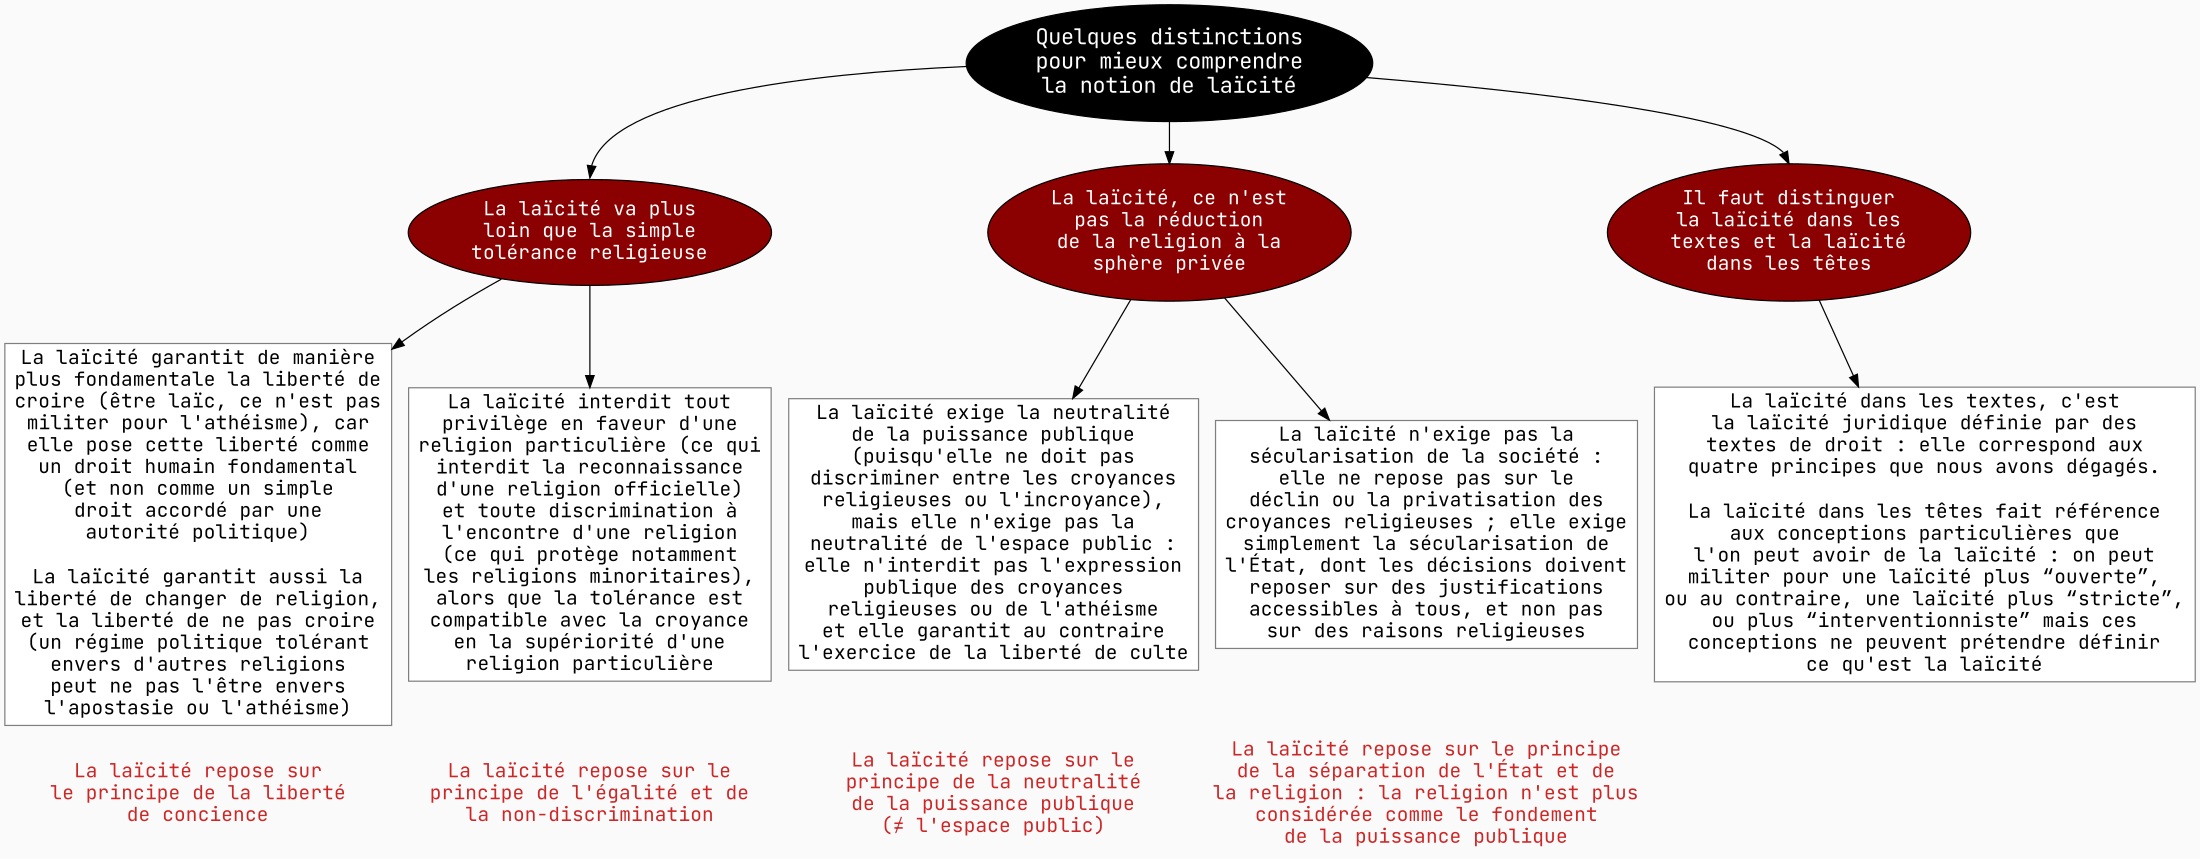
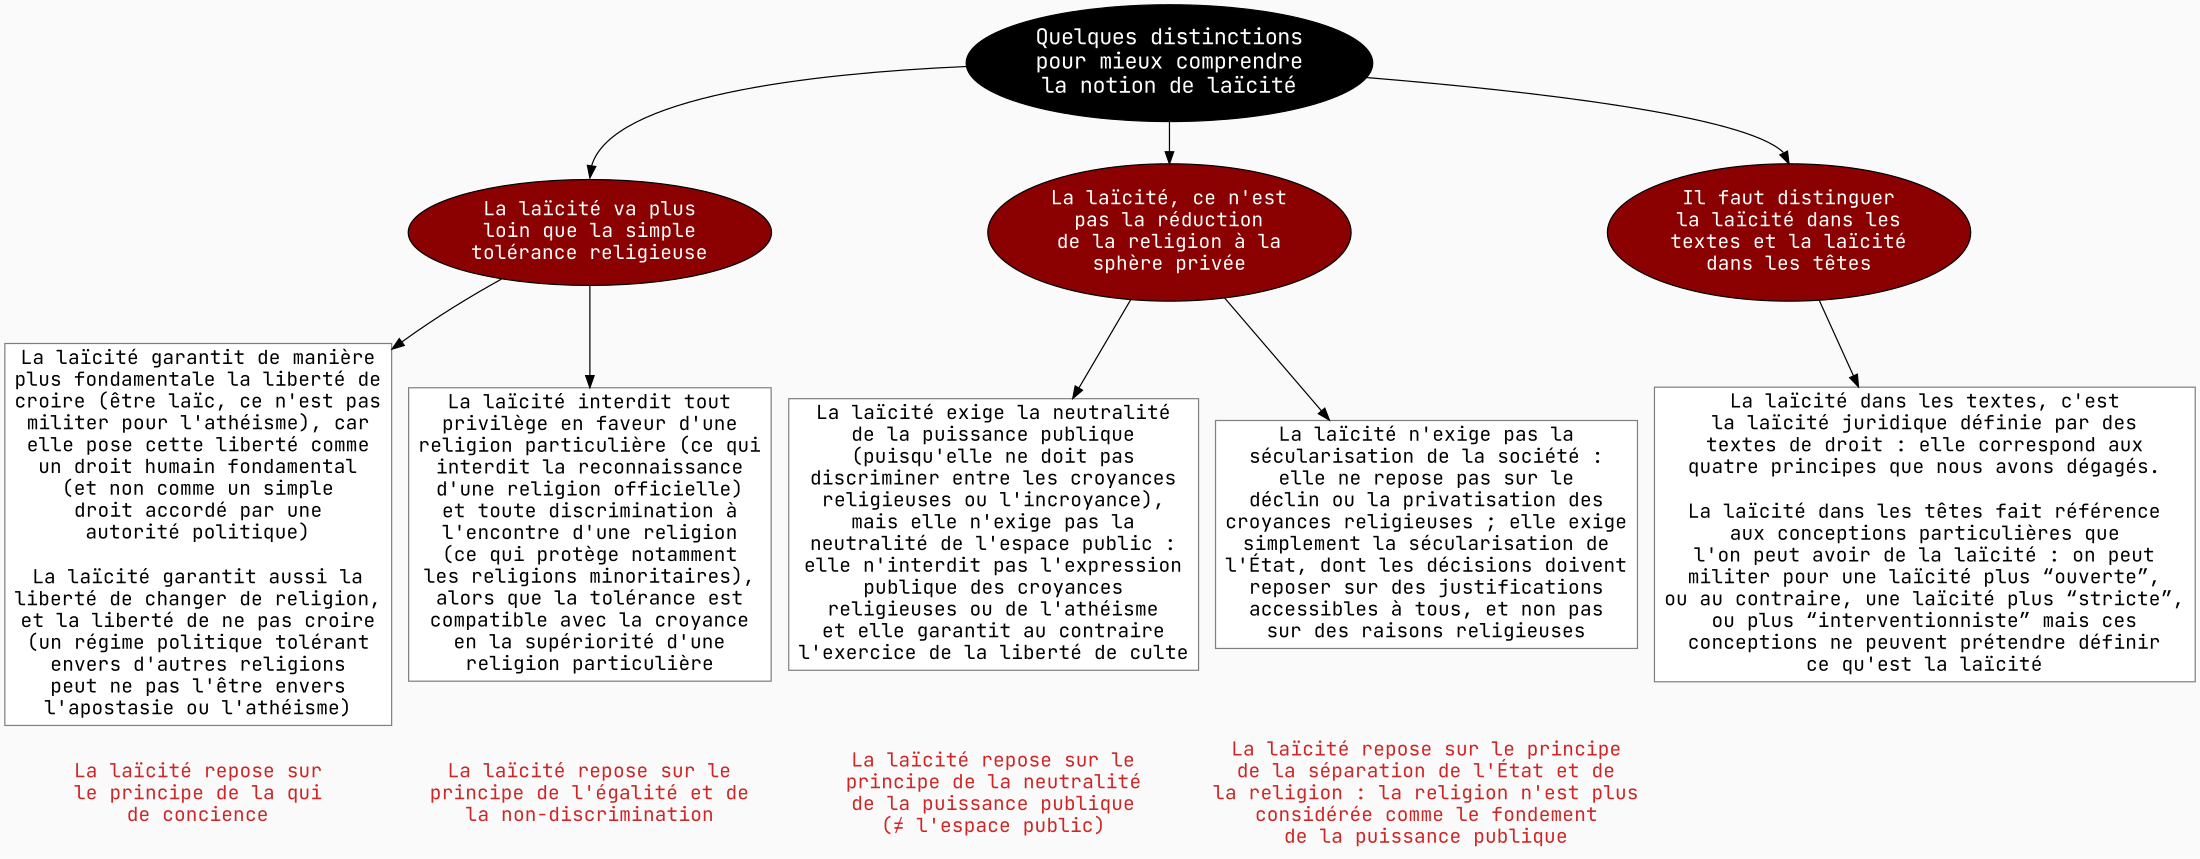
(198, 795) -> (198, 795)
